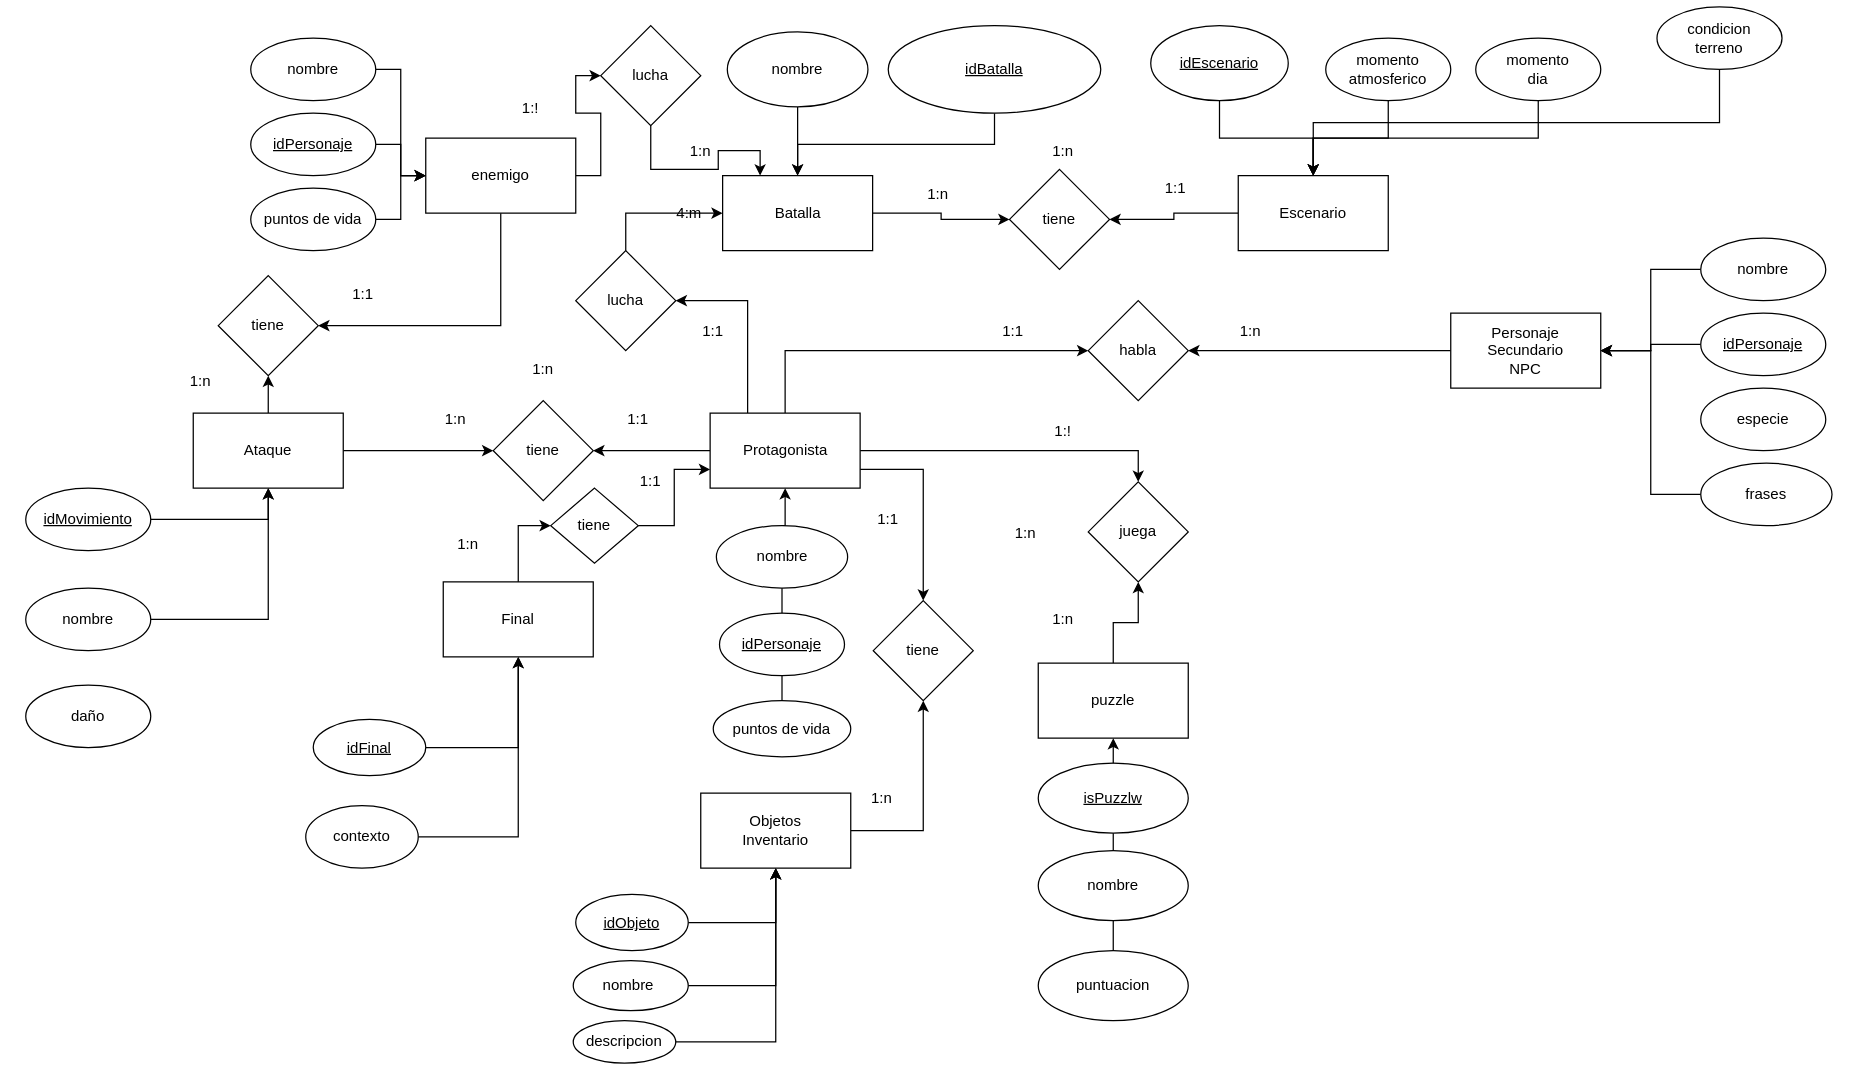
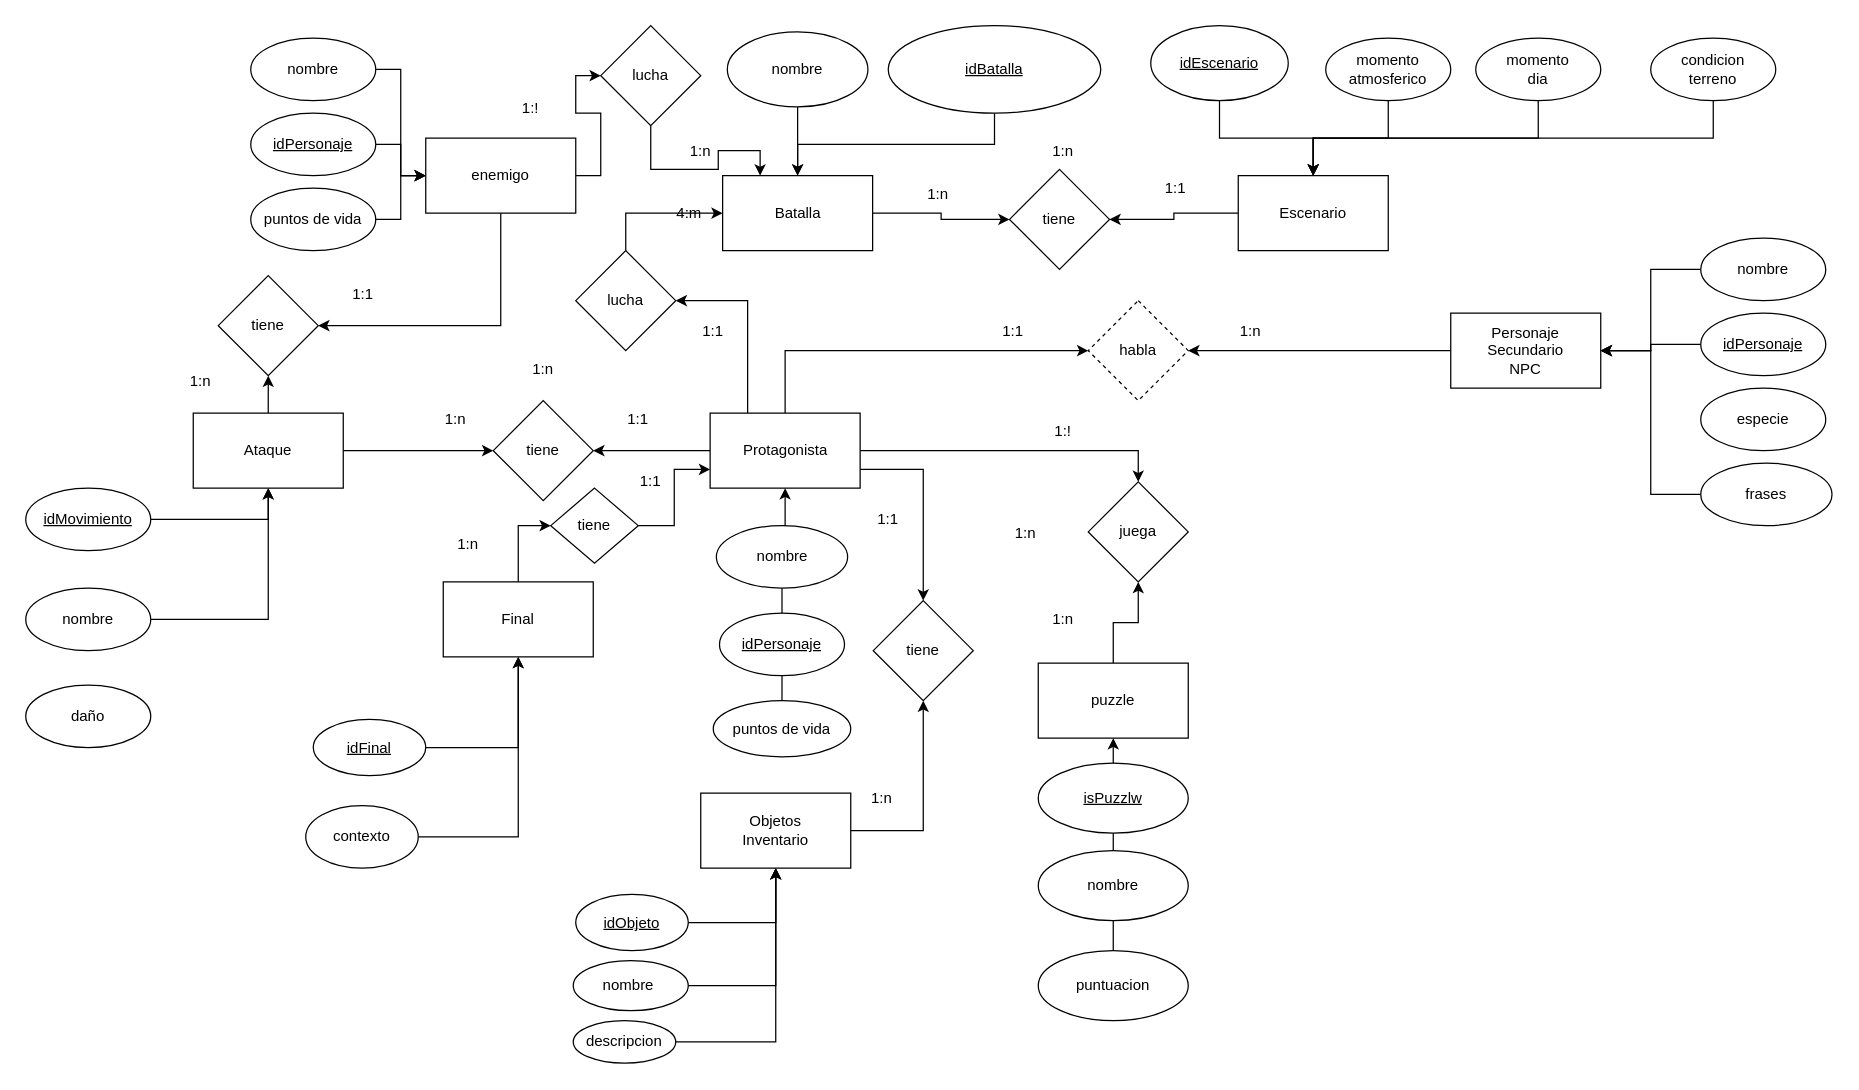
(1719, 38) -> (1713, 69)
(1138, 351) -> (1138, 351)
